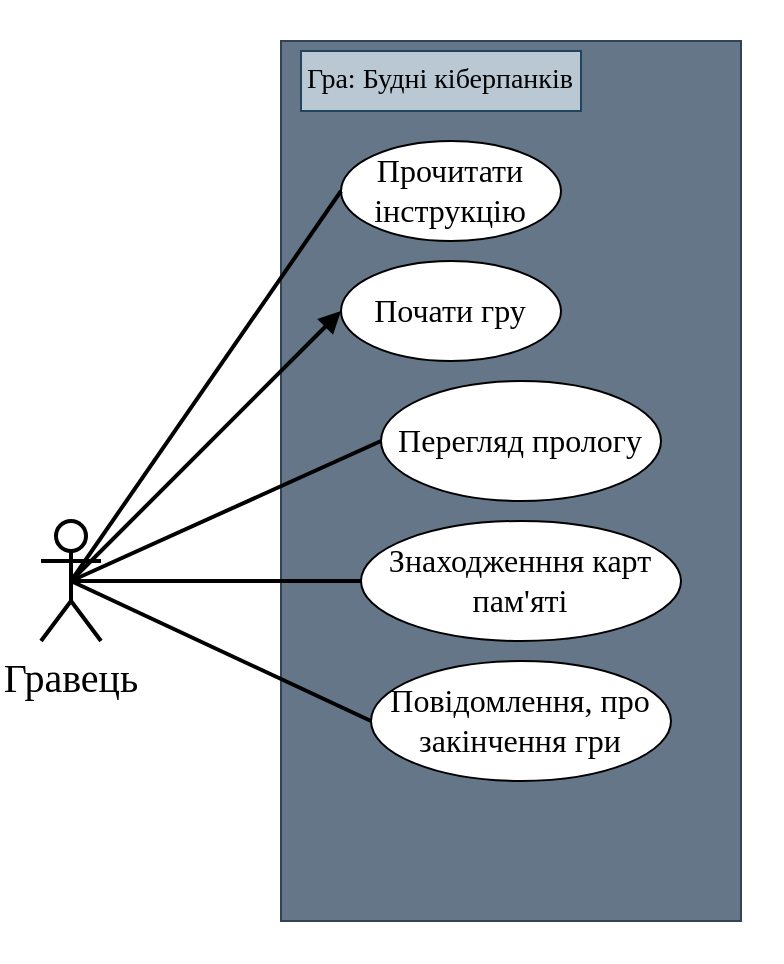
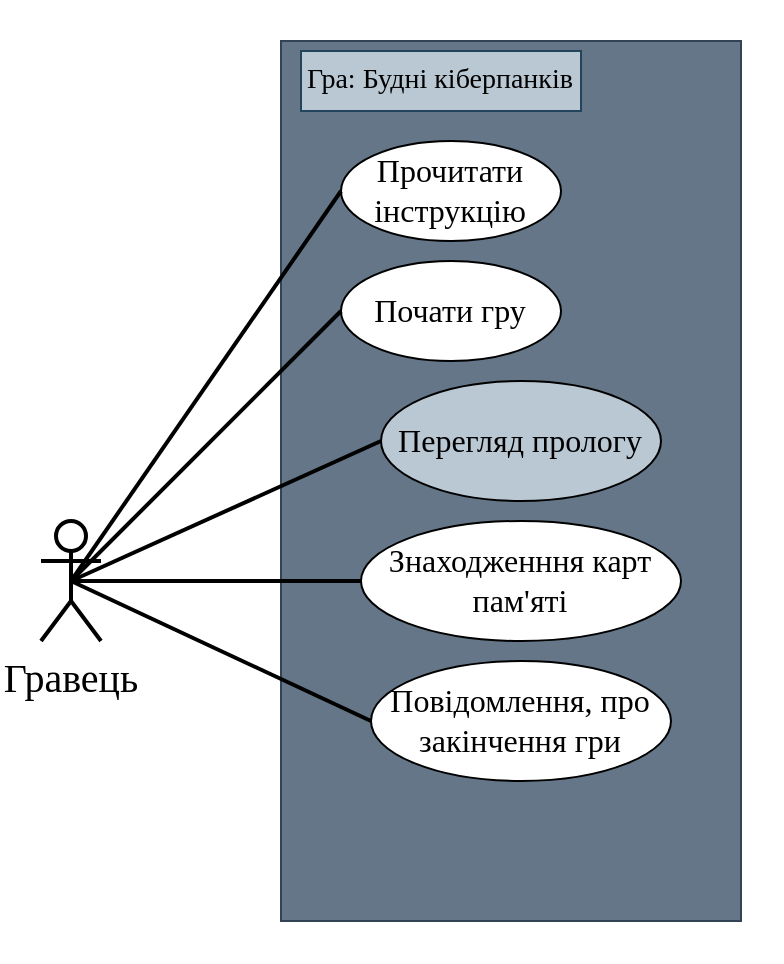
(326, 326) -> (332, 320)
(521, 441) -> (521, 441)
